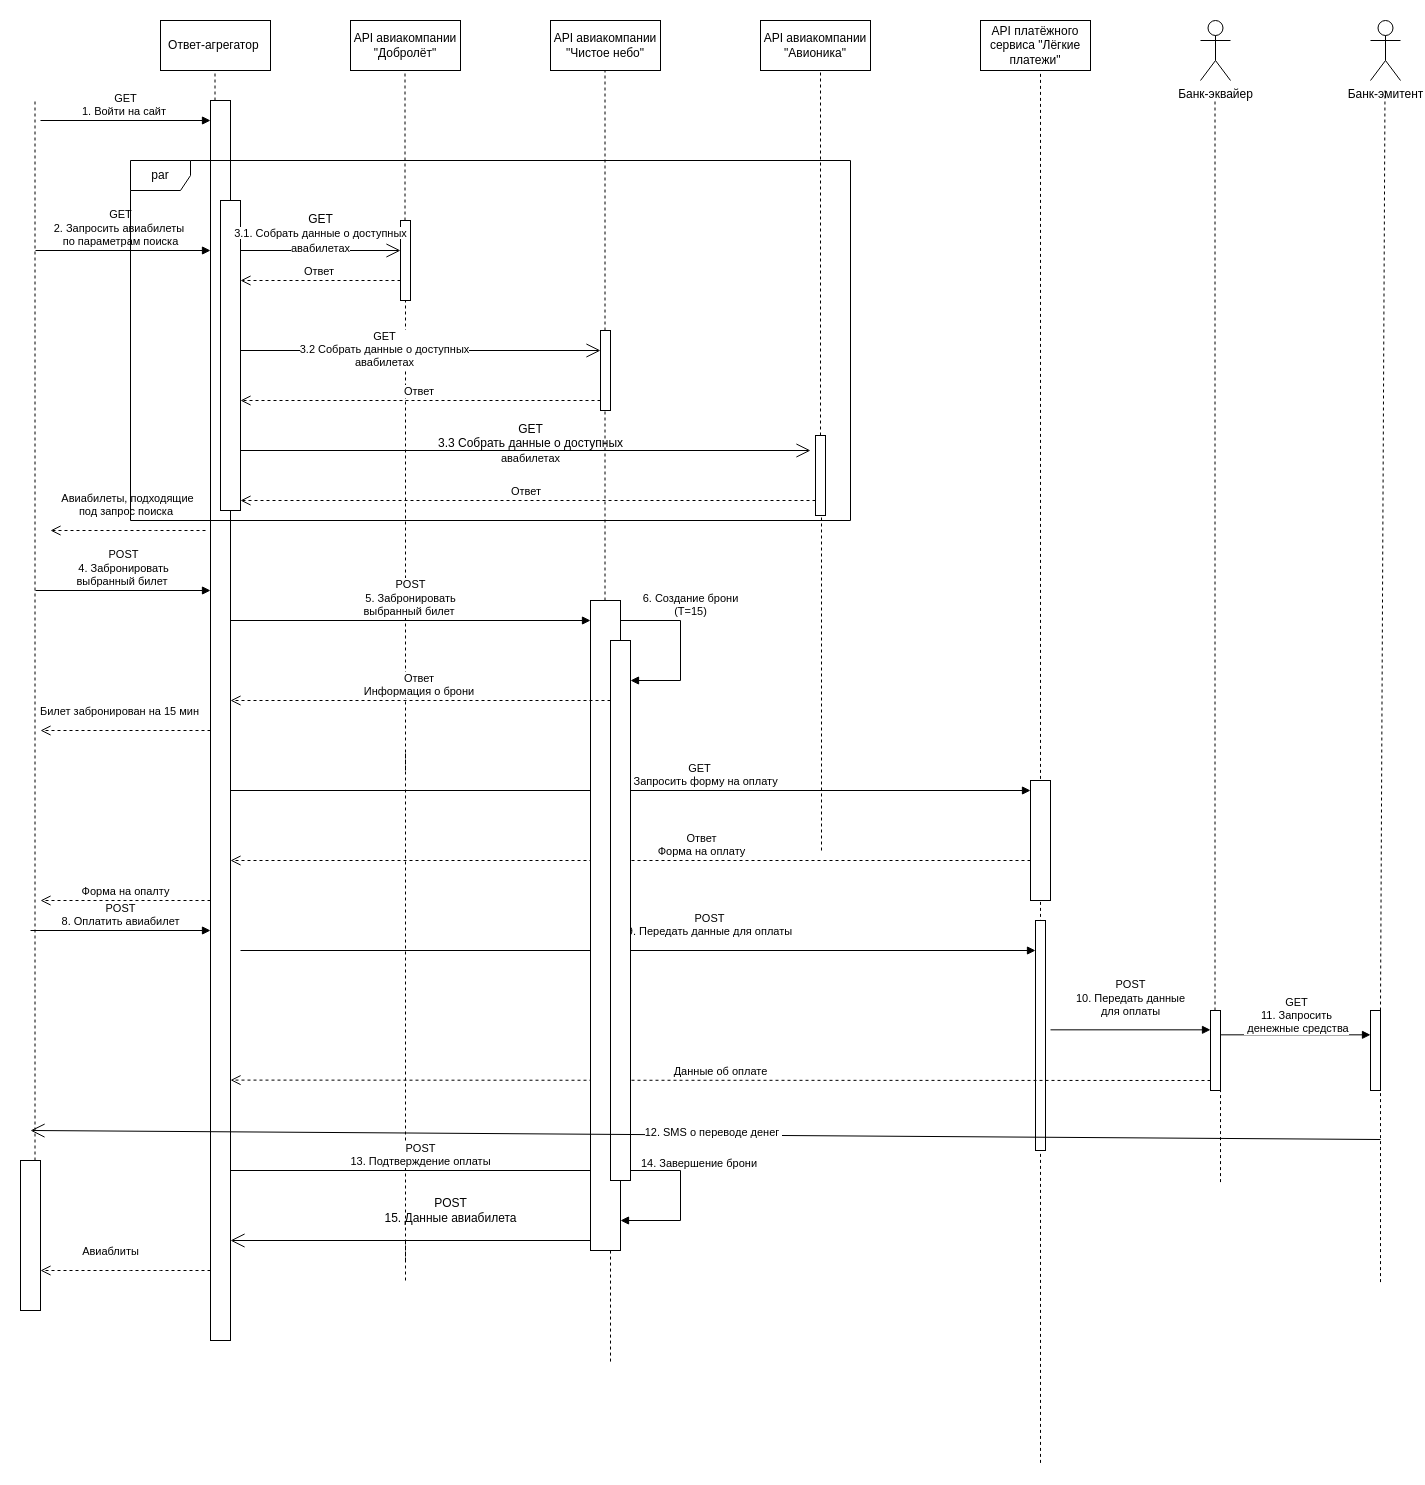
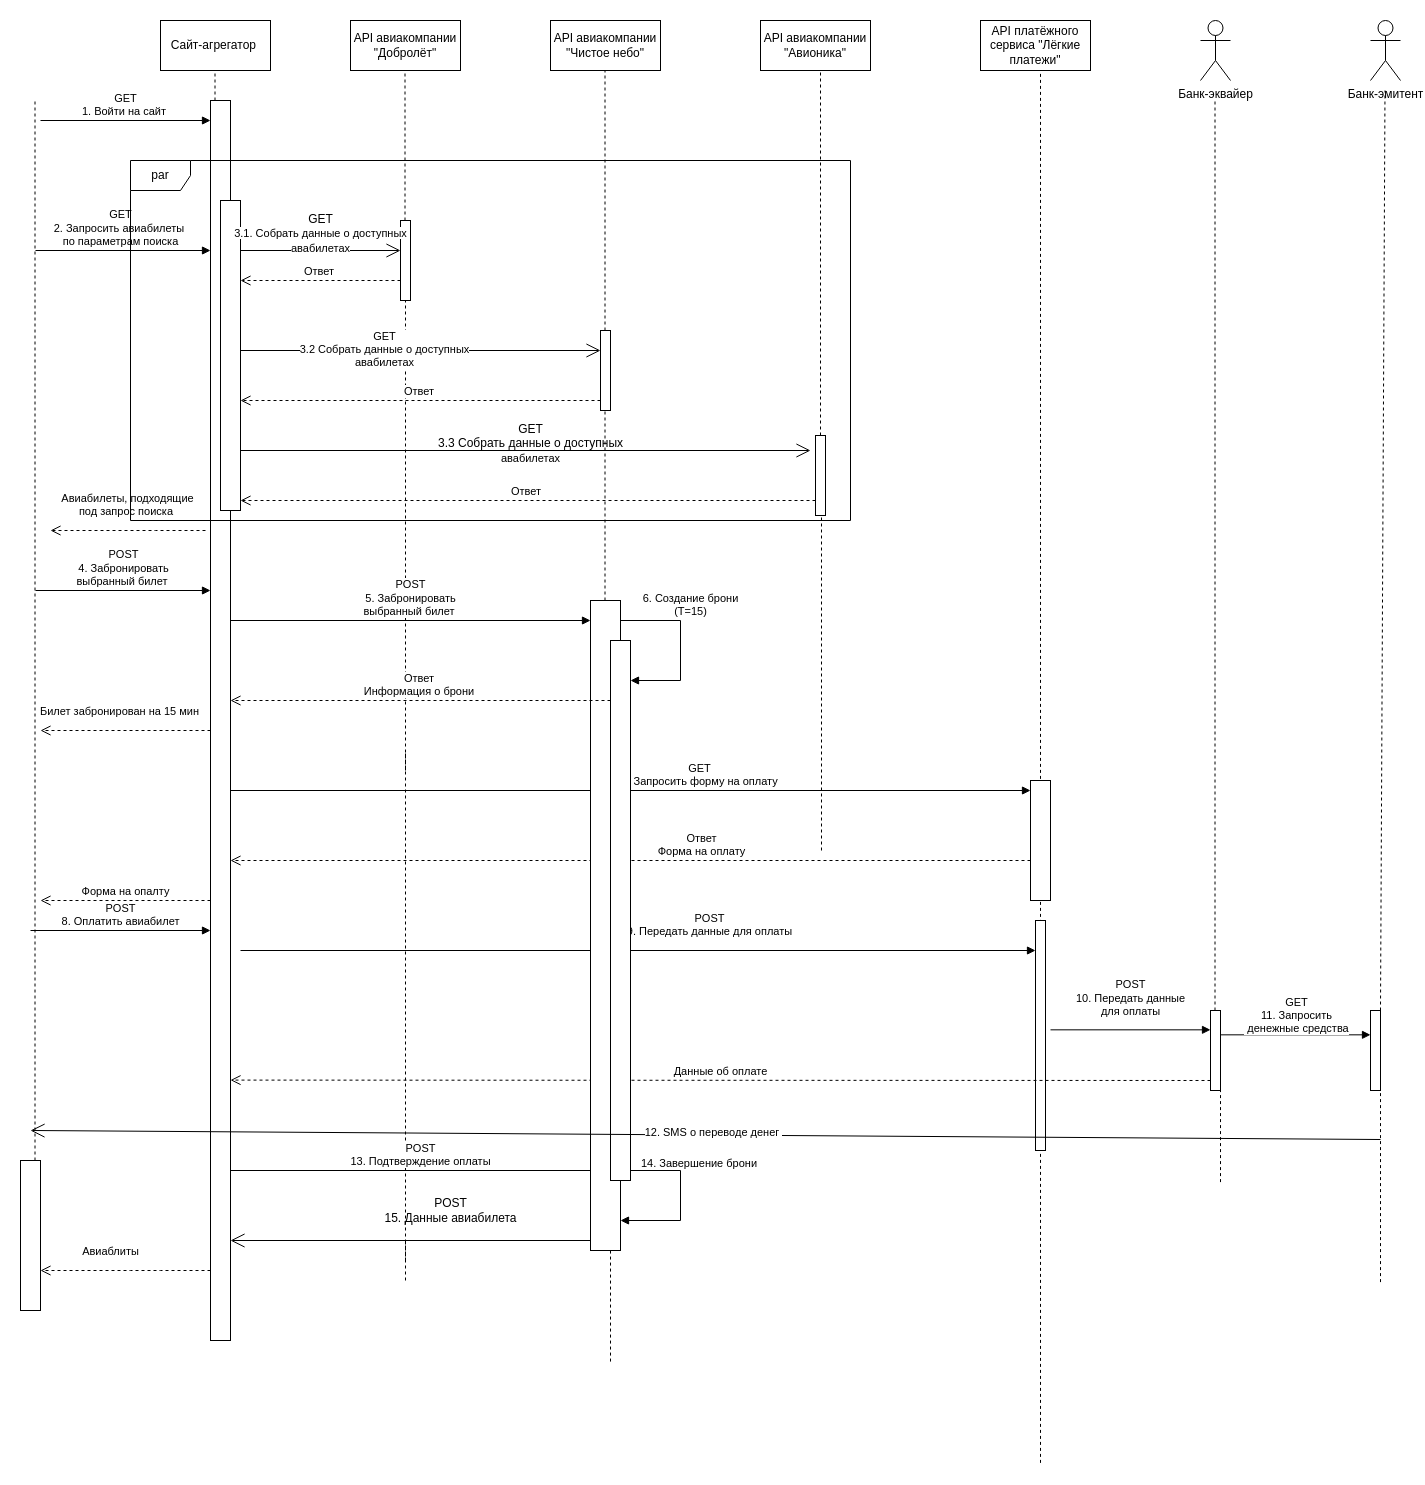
(216, 46) -> (216, 46)
